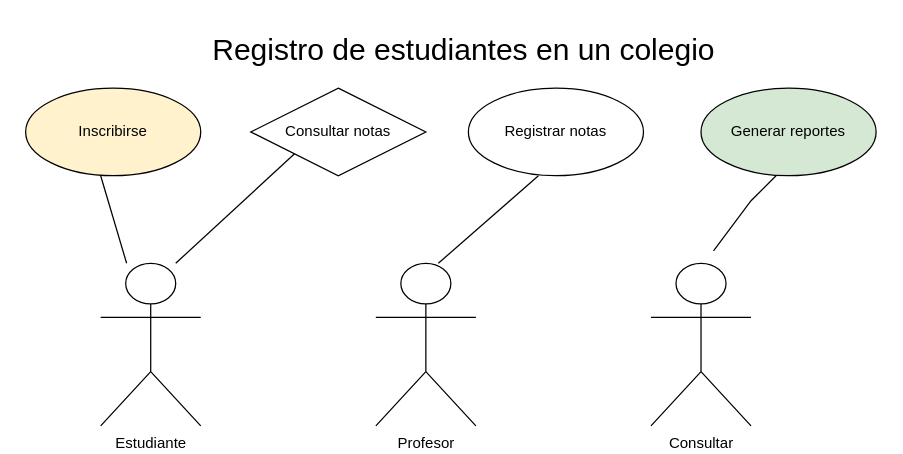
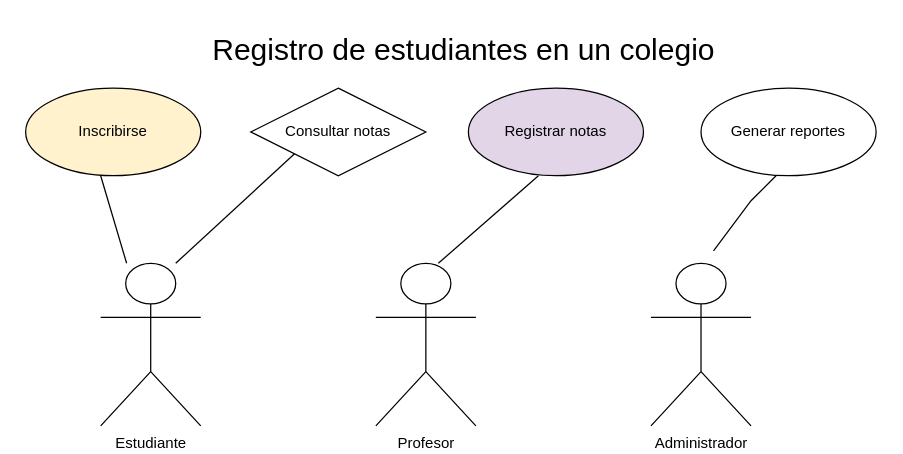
(556, 132) -> (556, 132)
(788, 132) -> (788, 132)
(701, 443) -> (701, 443)
